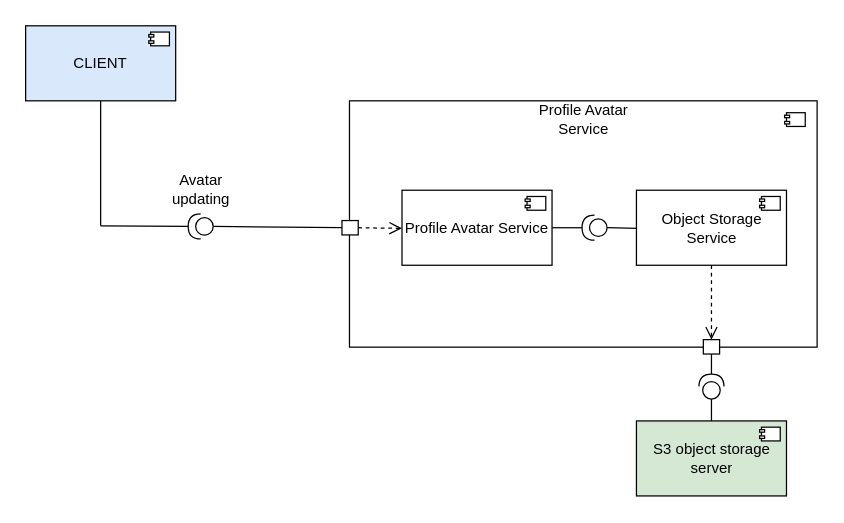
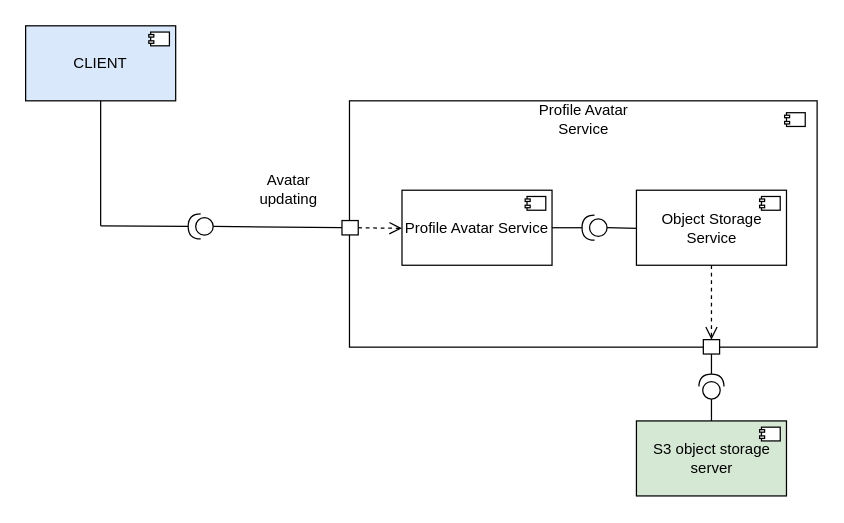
(201, 189) -> (288, 189)
